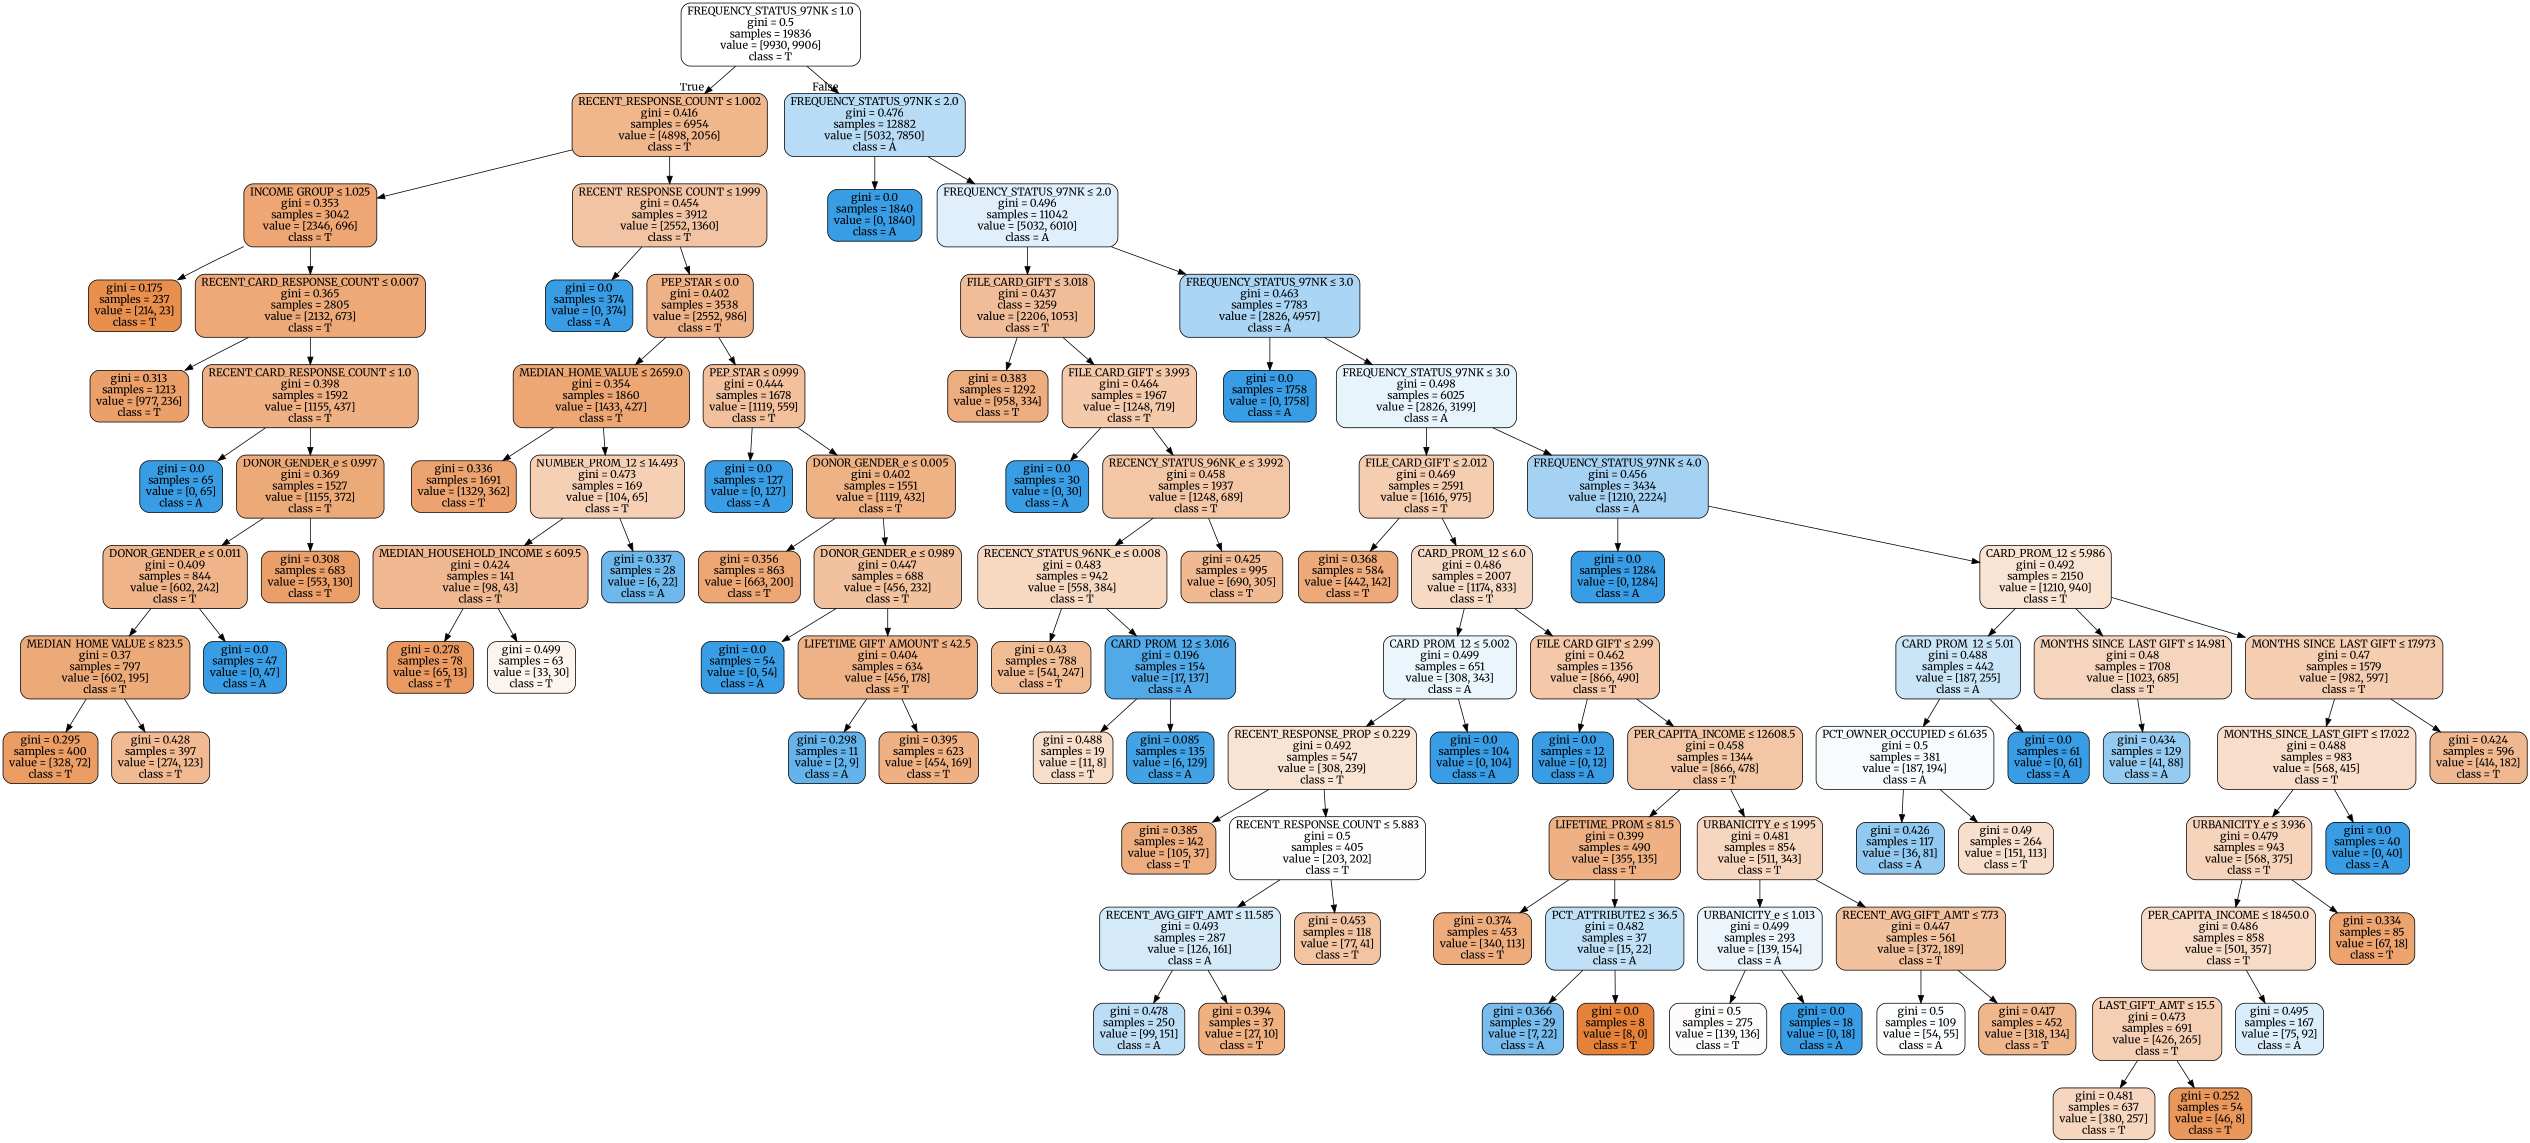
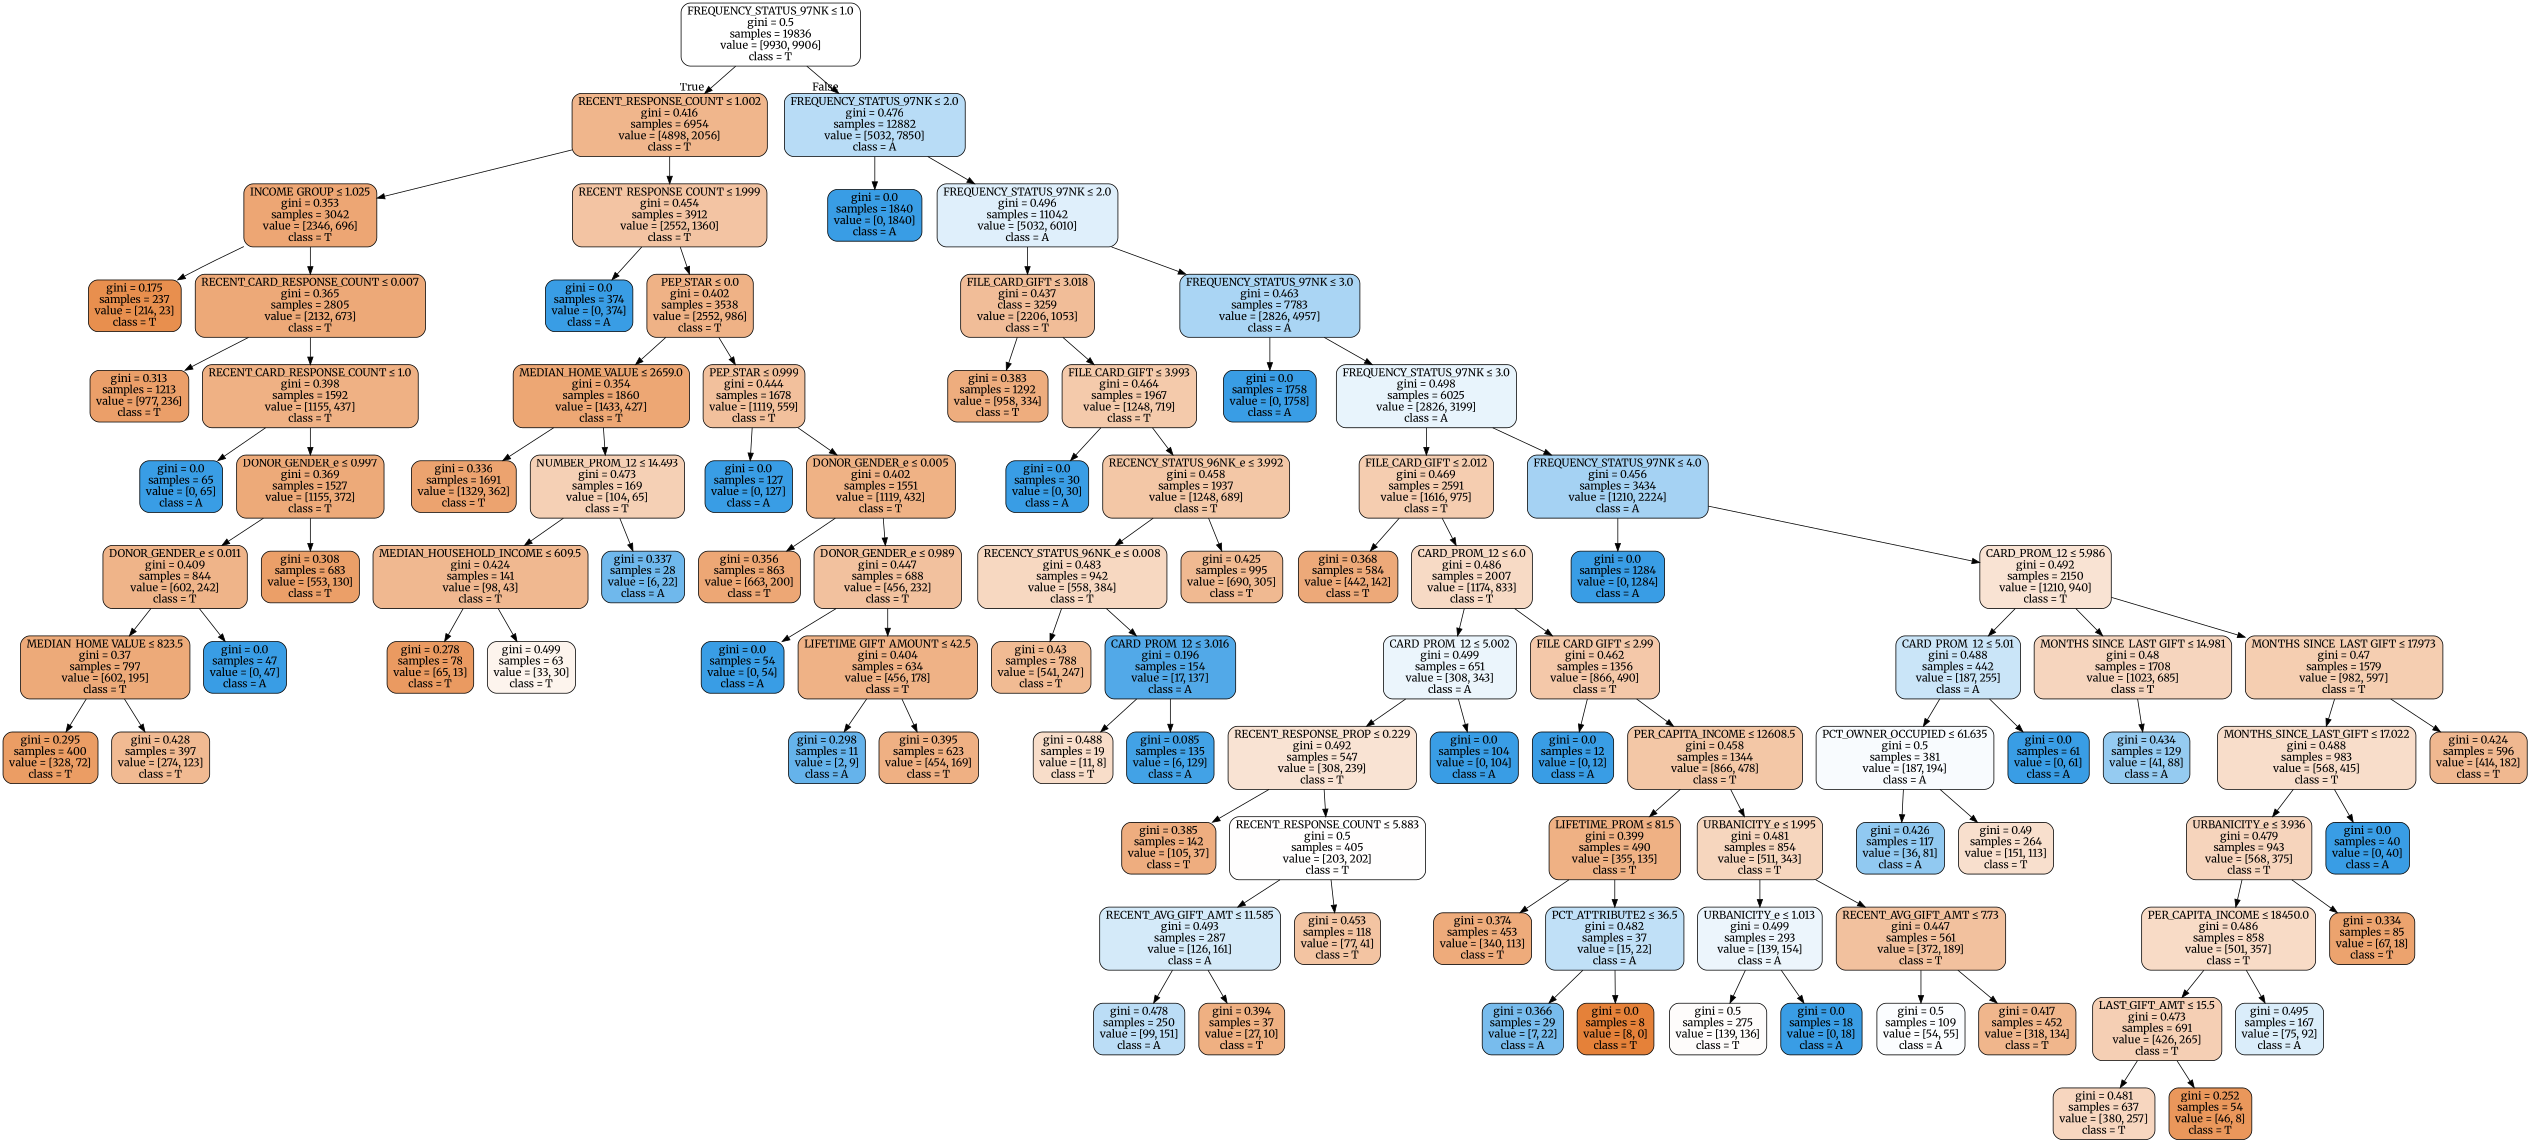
none -> (2195, 981)
